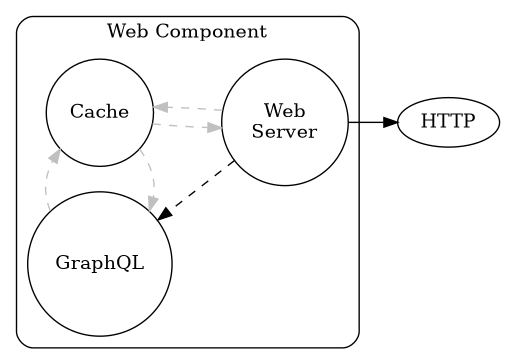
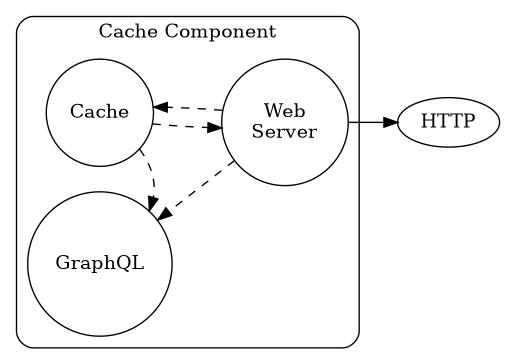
(188, 32) -> (188, 32)
(195, 108) -> (195, 108)
(180, 126) -> (180, 126)
(152, 172) -> (152, 172)
(46, 186) -> none
